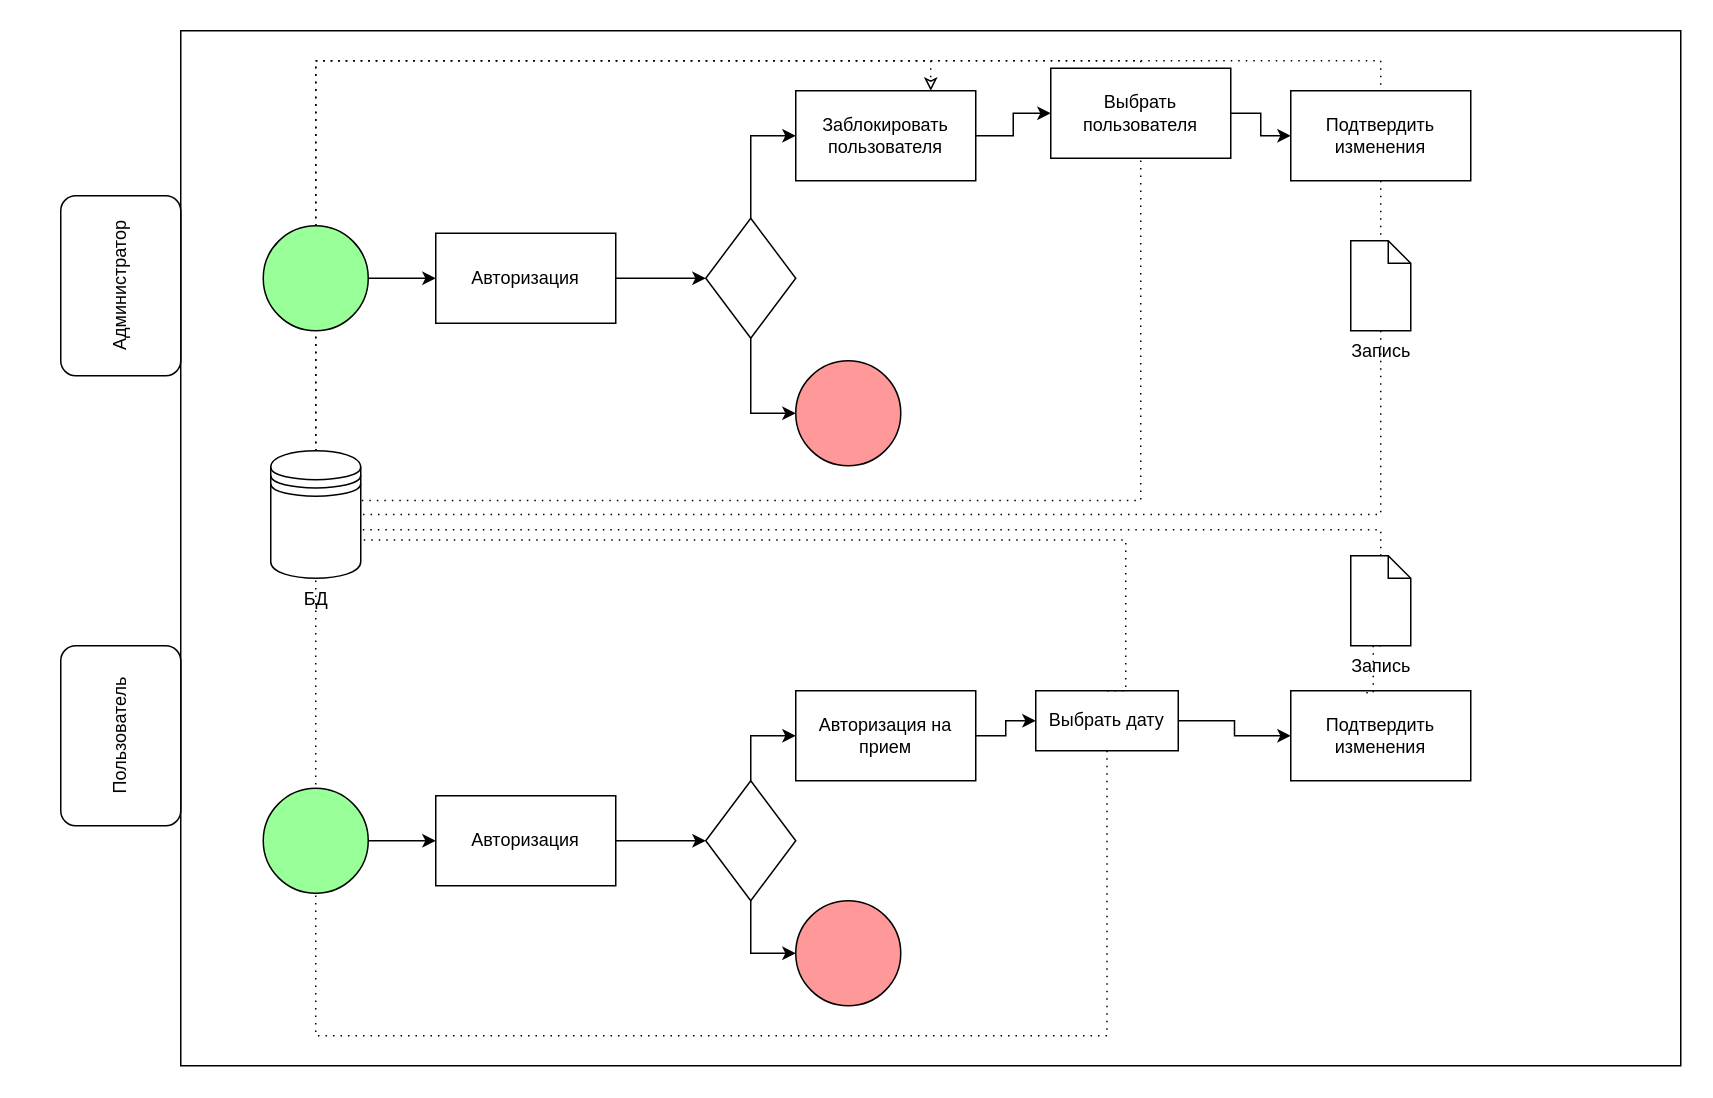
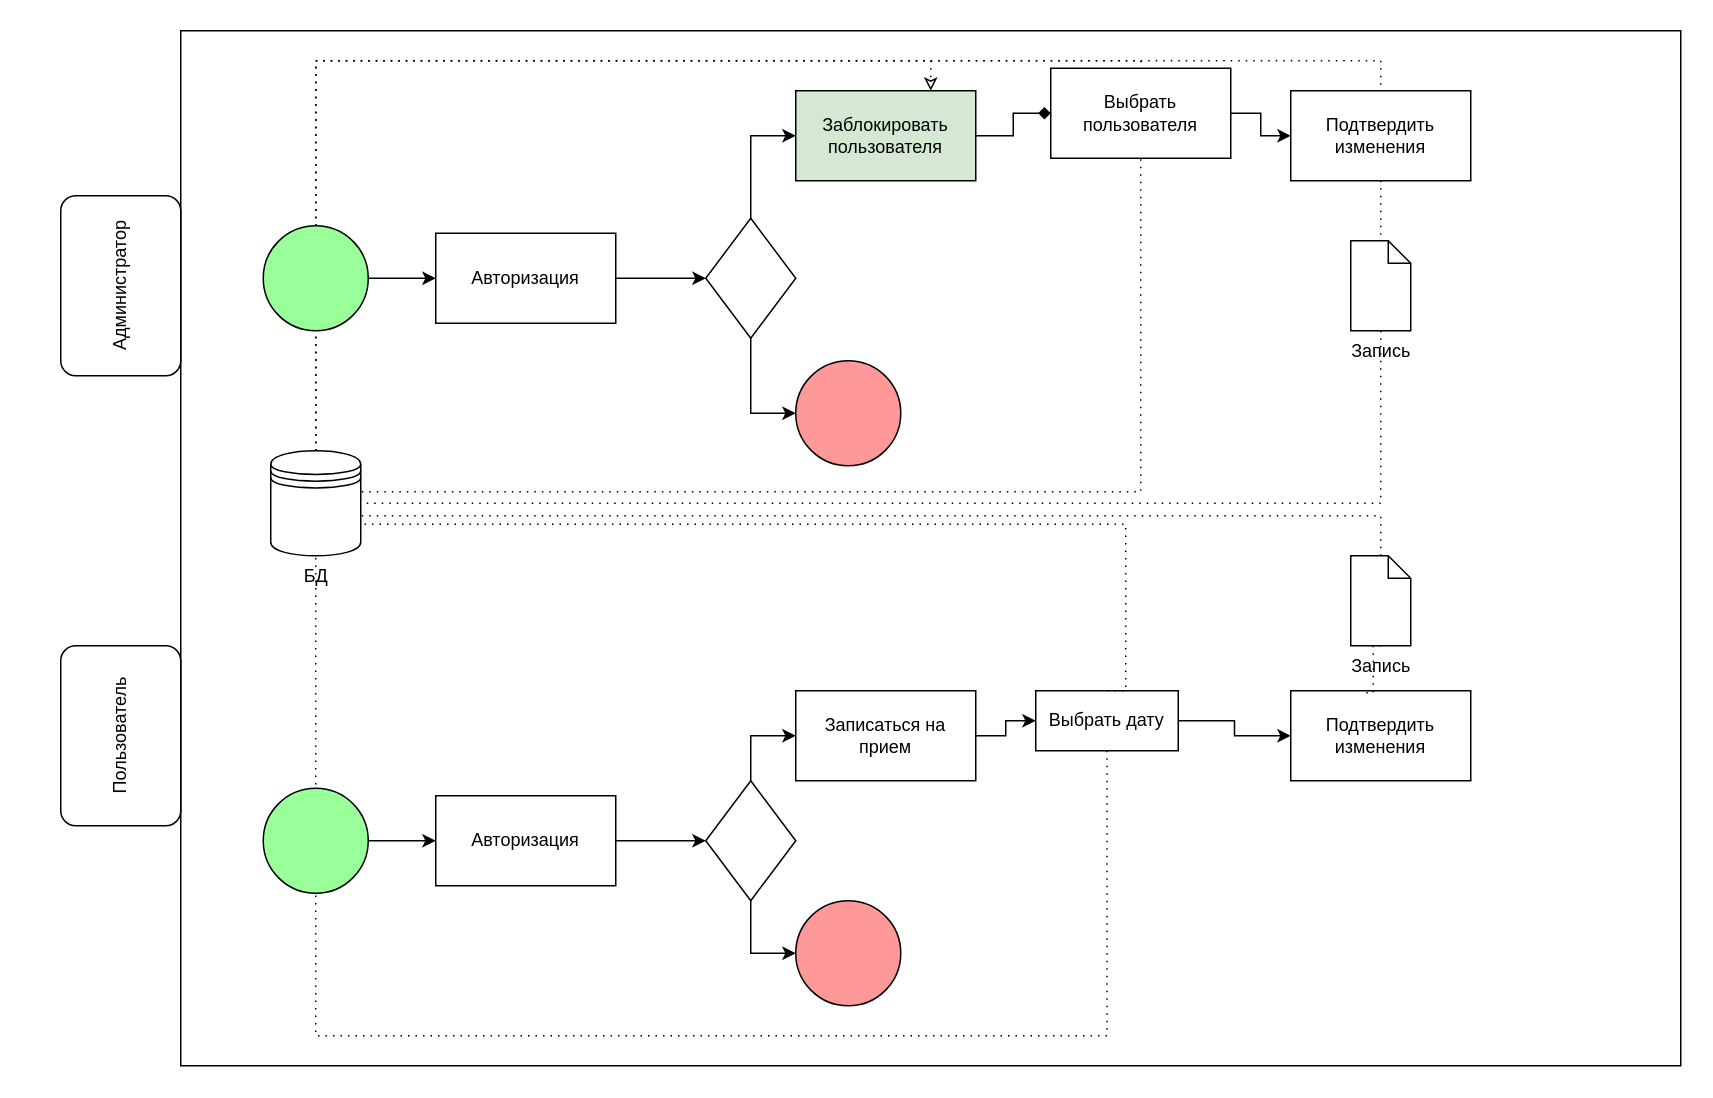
(1039, 113) -> (1038, 113)
(886, 136) -> (886, 136)
(316, 515) -> (316, 503)
(886, 736) -> (886, 736)
